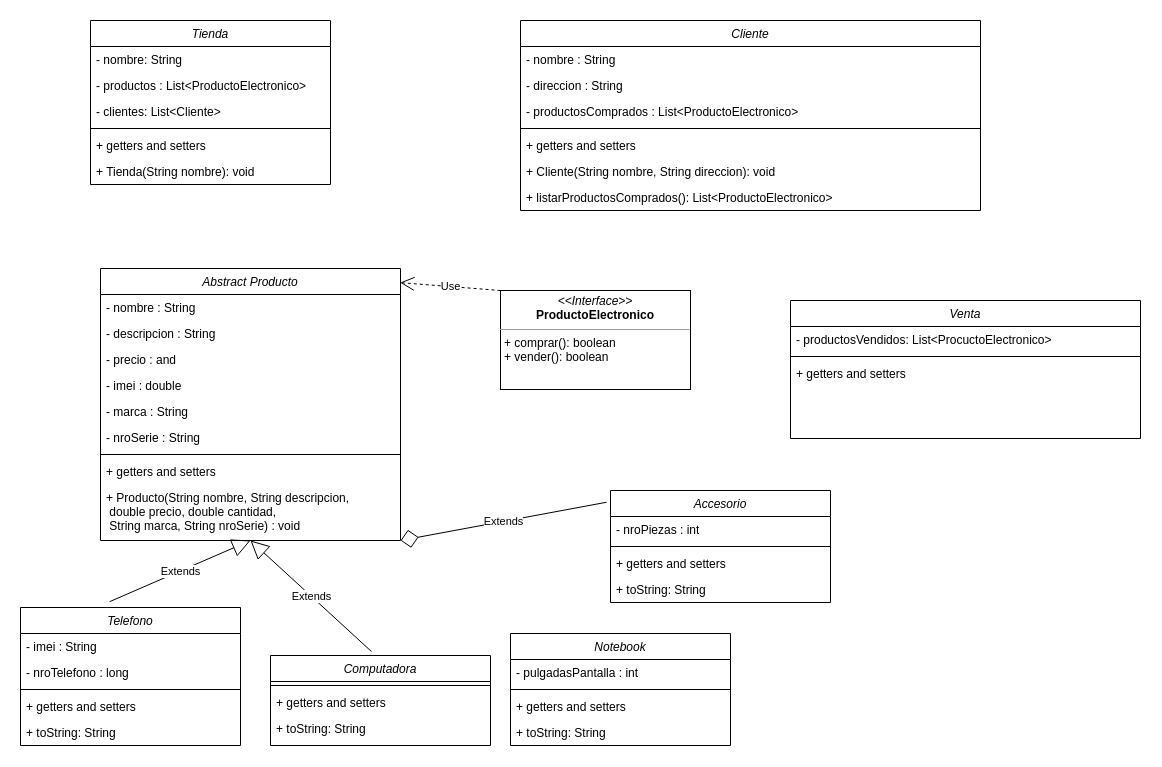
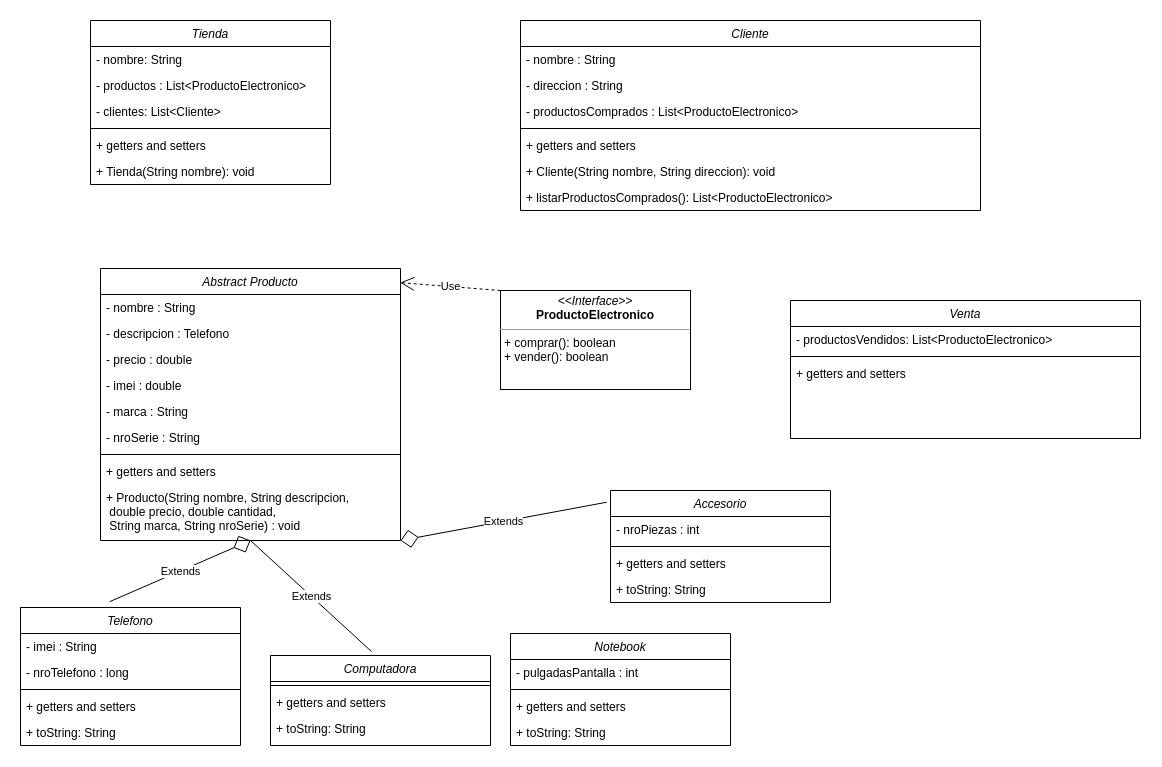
(169, 334) -> (176, 334)
(940, 341) -> (940, 341)
(145, 360) -> (154, 360)
(233, 548) -> (233, 548)
(265, 553) -> (259, 548)
